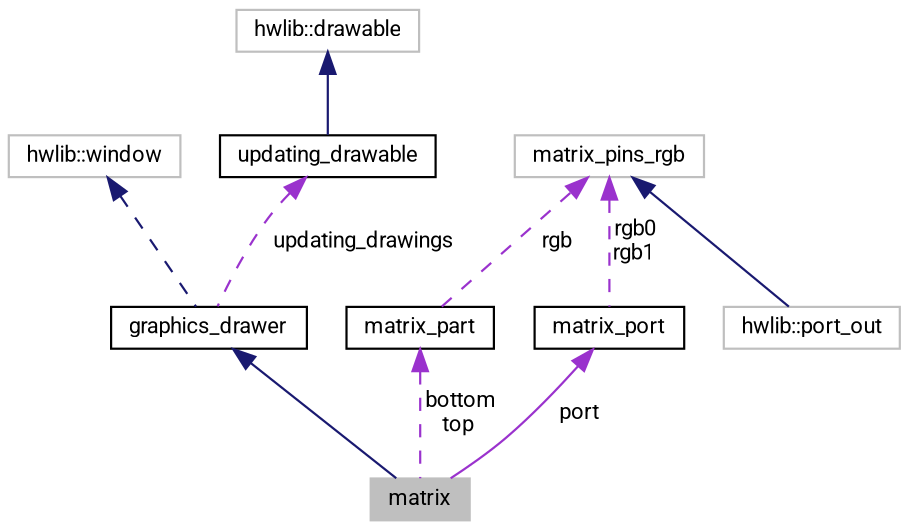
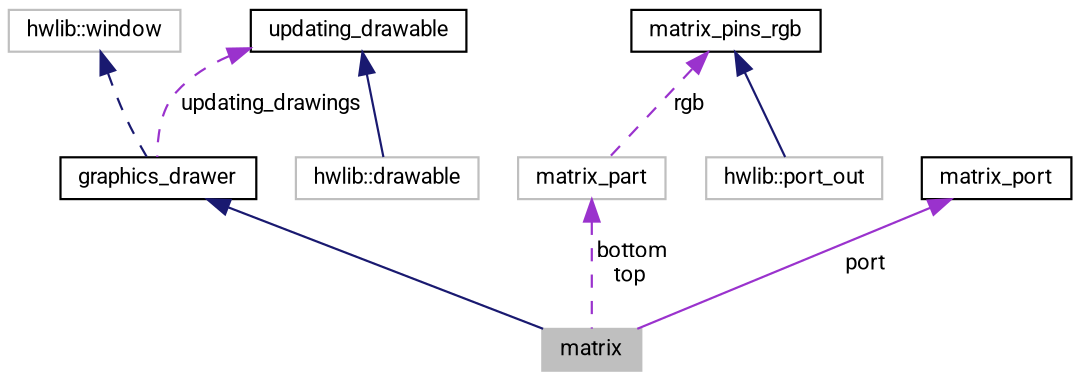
(328, 105) -> (375, 115)
(609, 156) -> (726, 31)
(609, 253) -> none
(420, 328) -> (592, 178)
